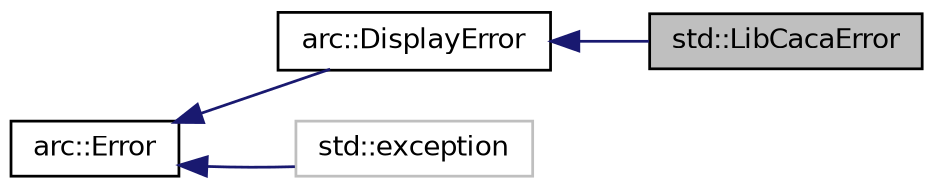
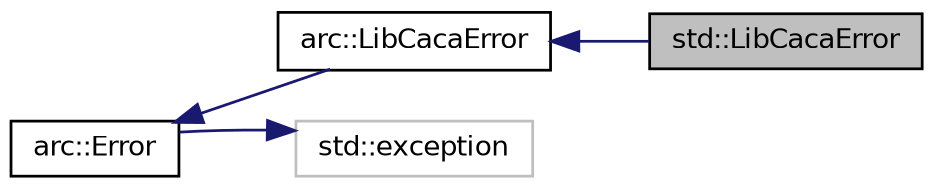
(414, 41) -> (414, 41)
(251, 167) -> (223, 130)
